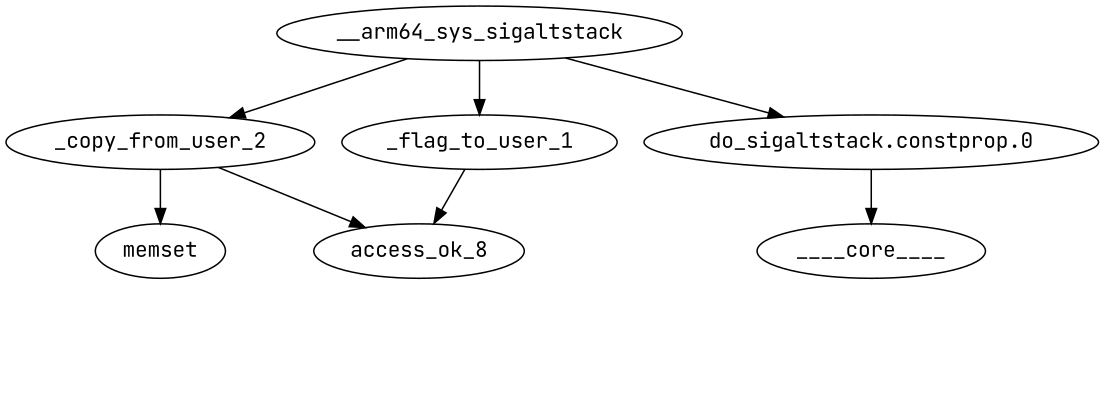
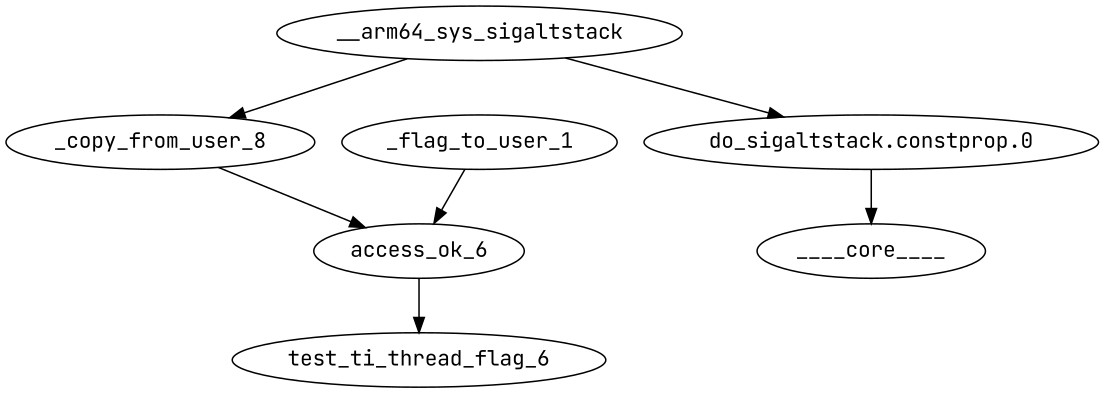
(480, 80) -> none
(160, 142) -> (160, 142)
(160, 251) -> none
(419, 251) -> (419, 251)
none -> (419, 360)
